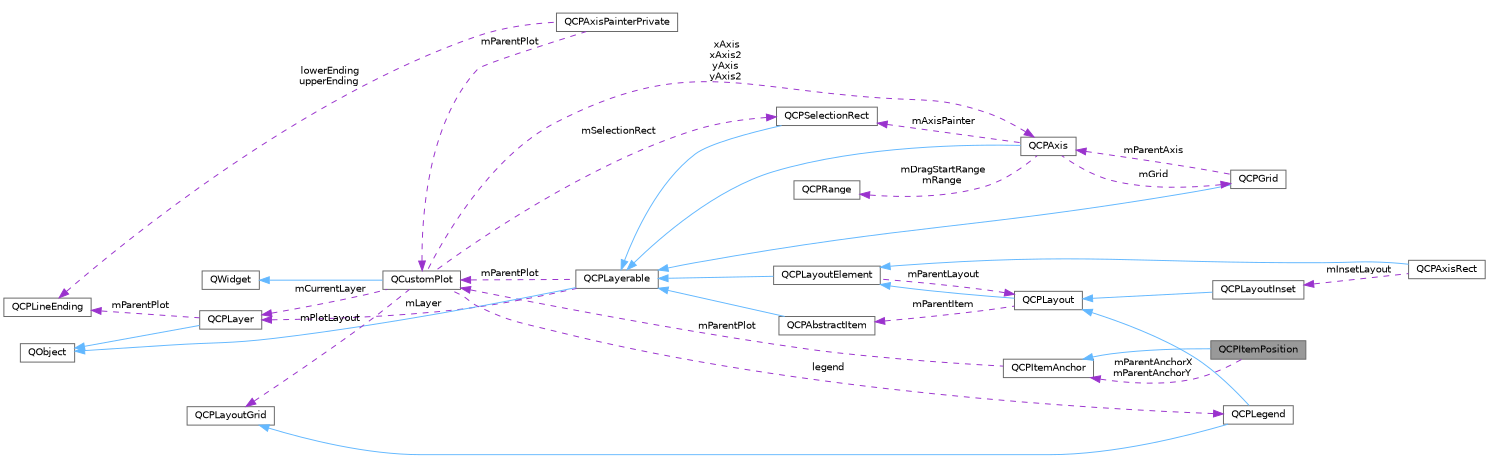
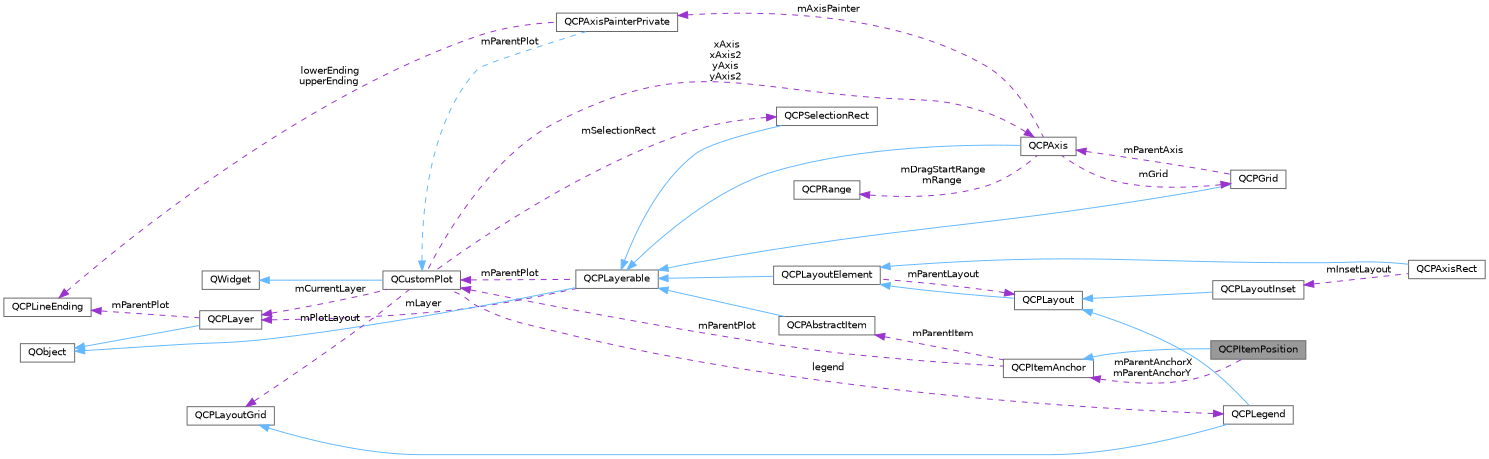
(453, 106) -> (453, 106)
(954, 134) -> (886, 29)
(950, 314) -> (944, 348)
